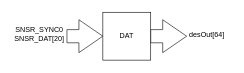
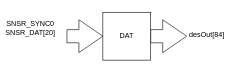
(39, 34) -> (30, 28)
(207, 35) -> (207, 35)
